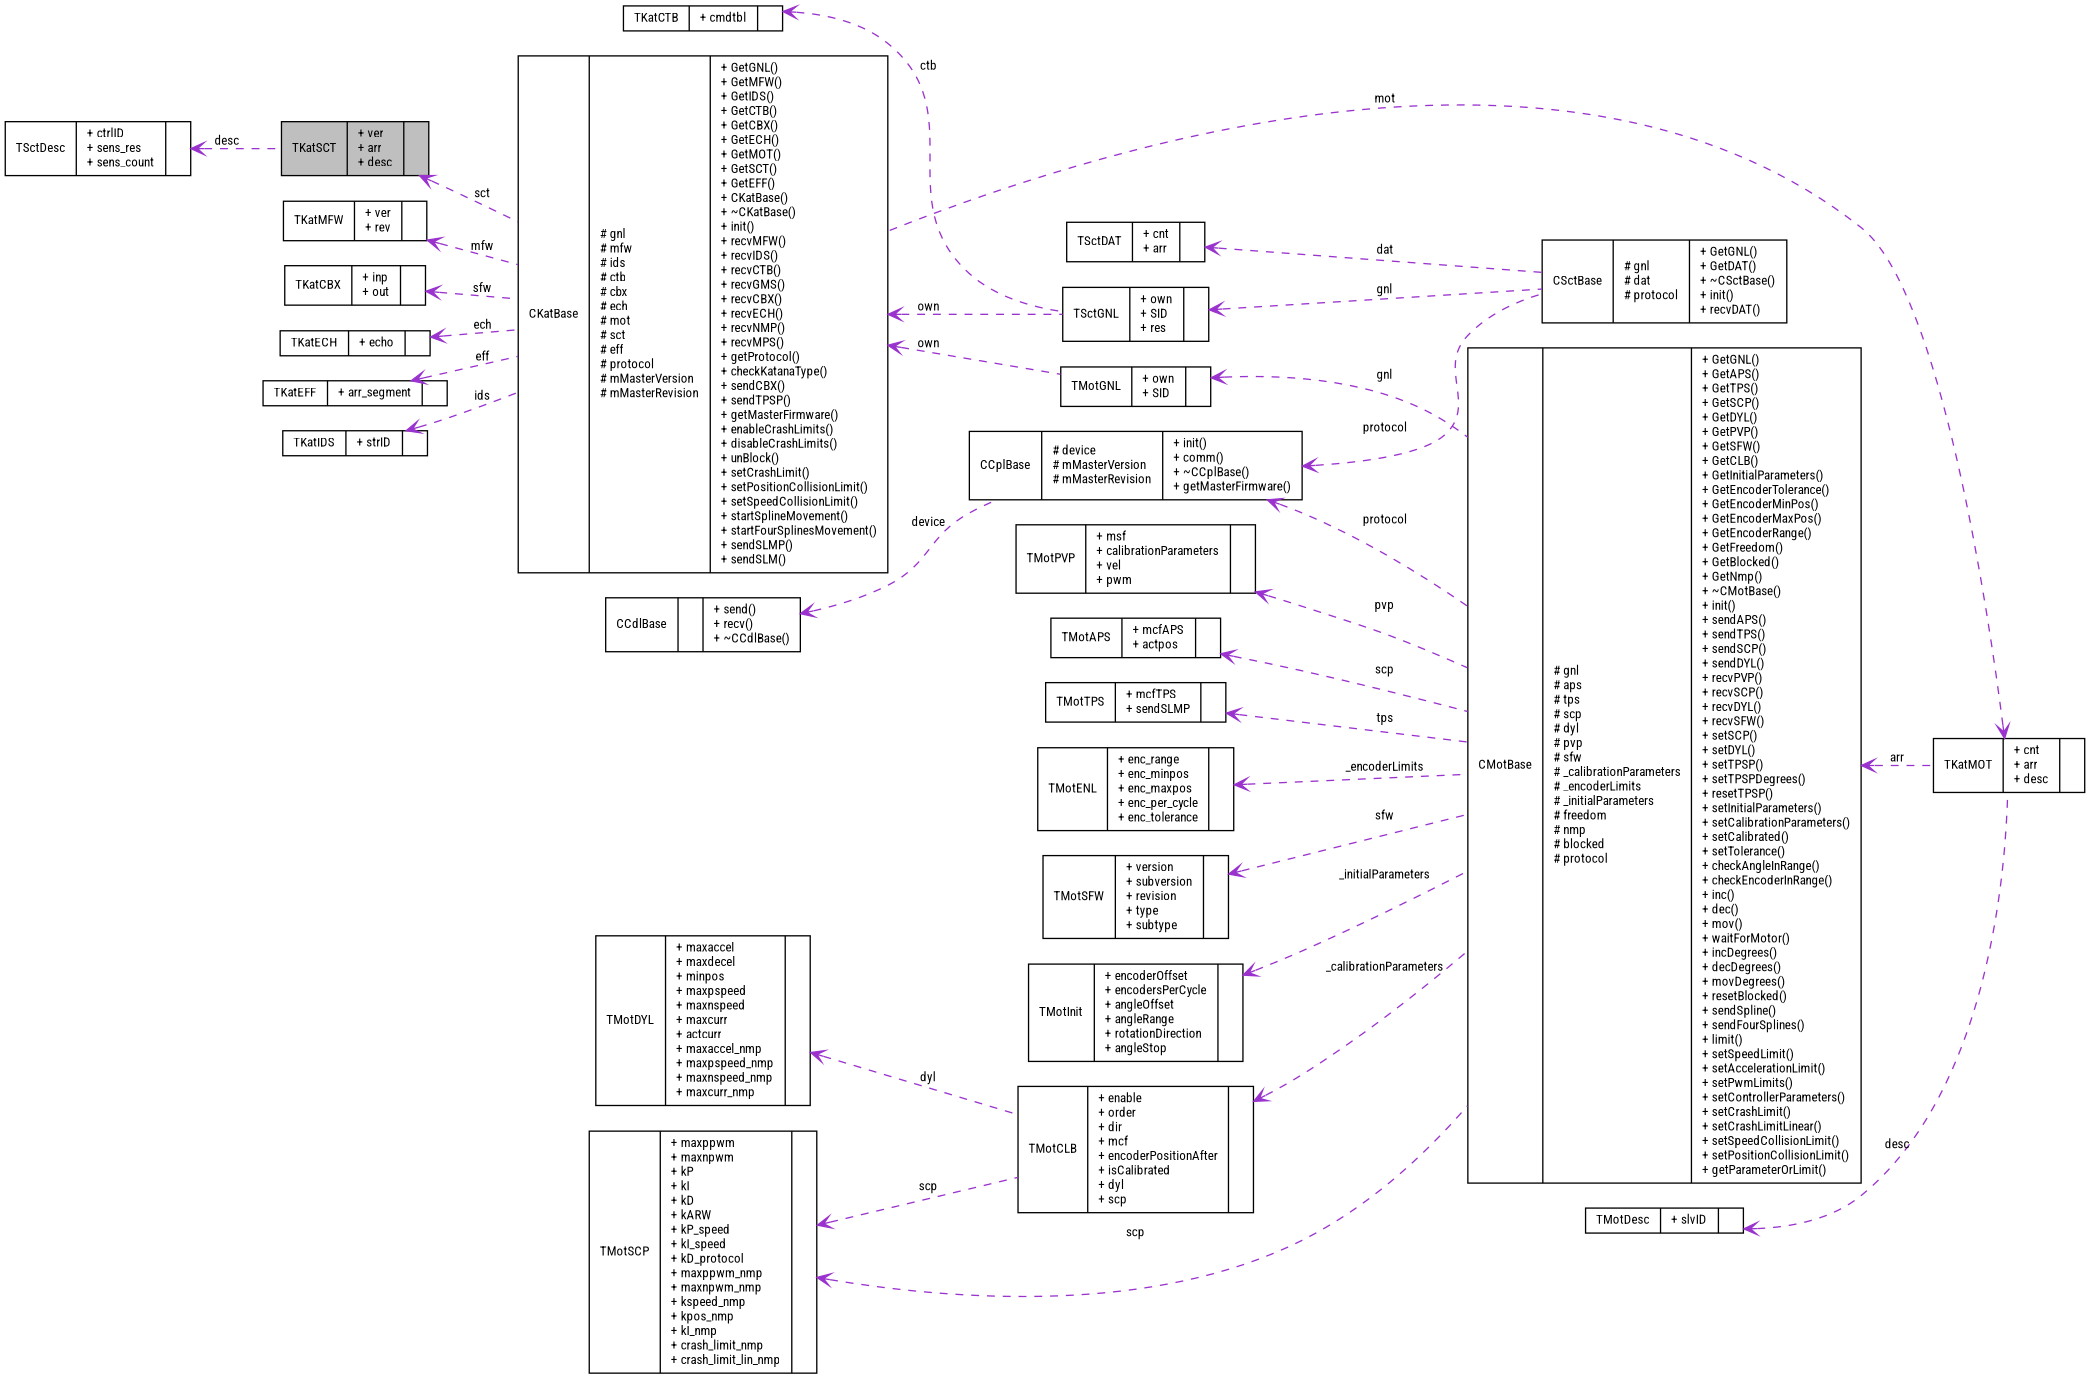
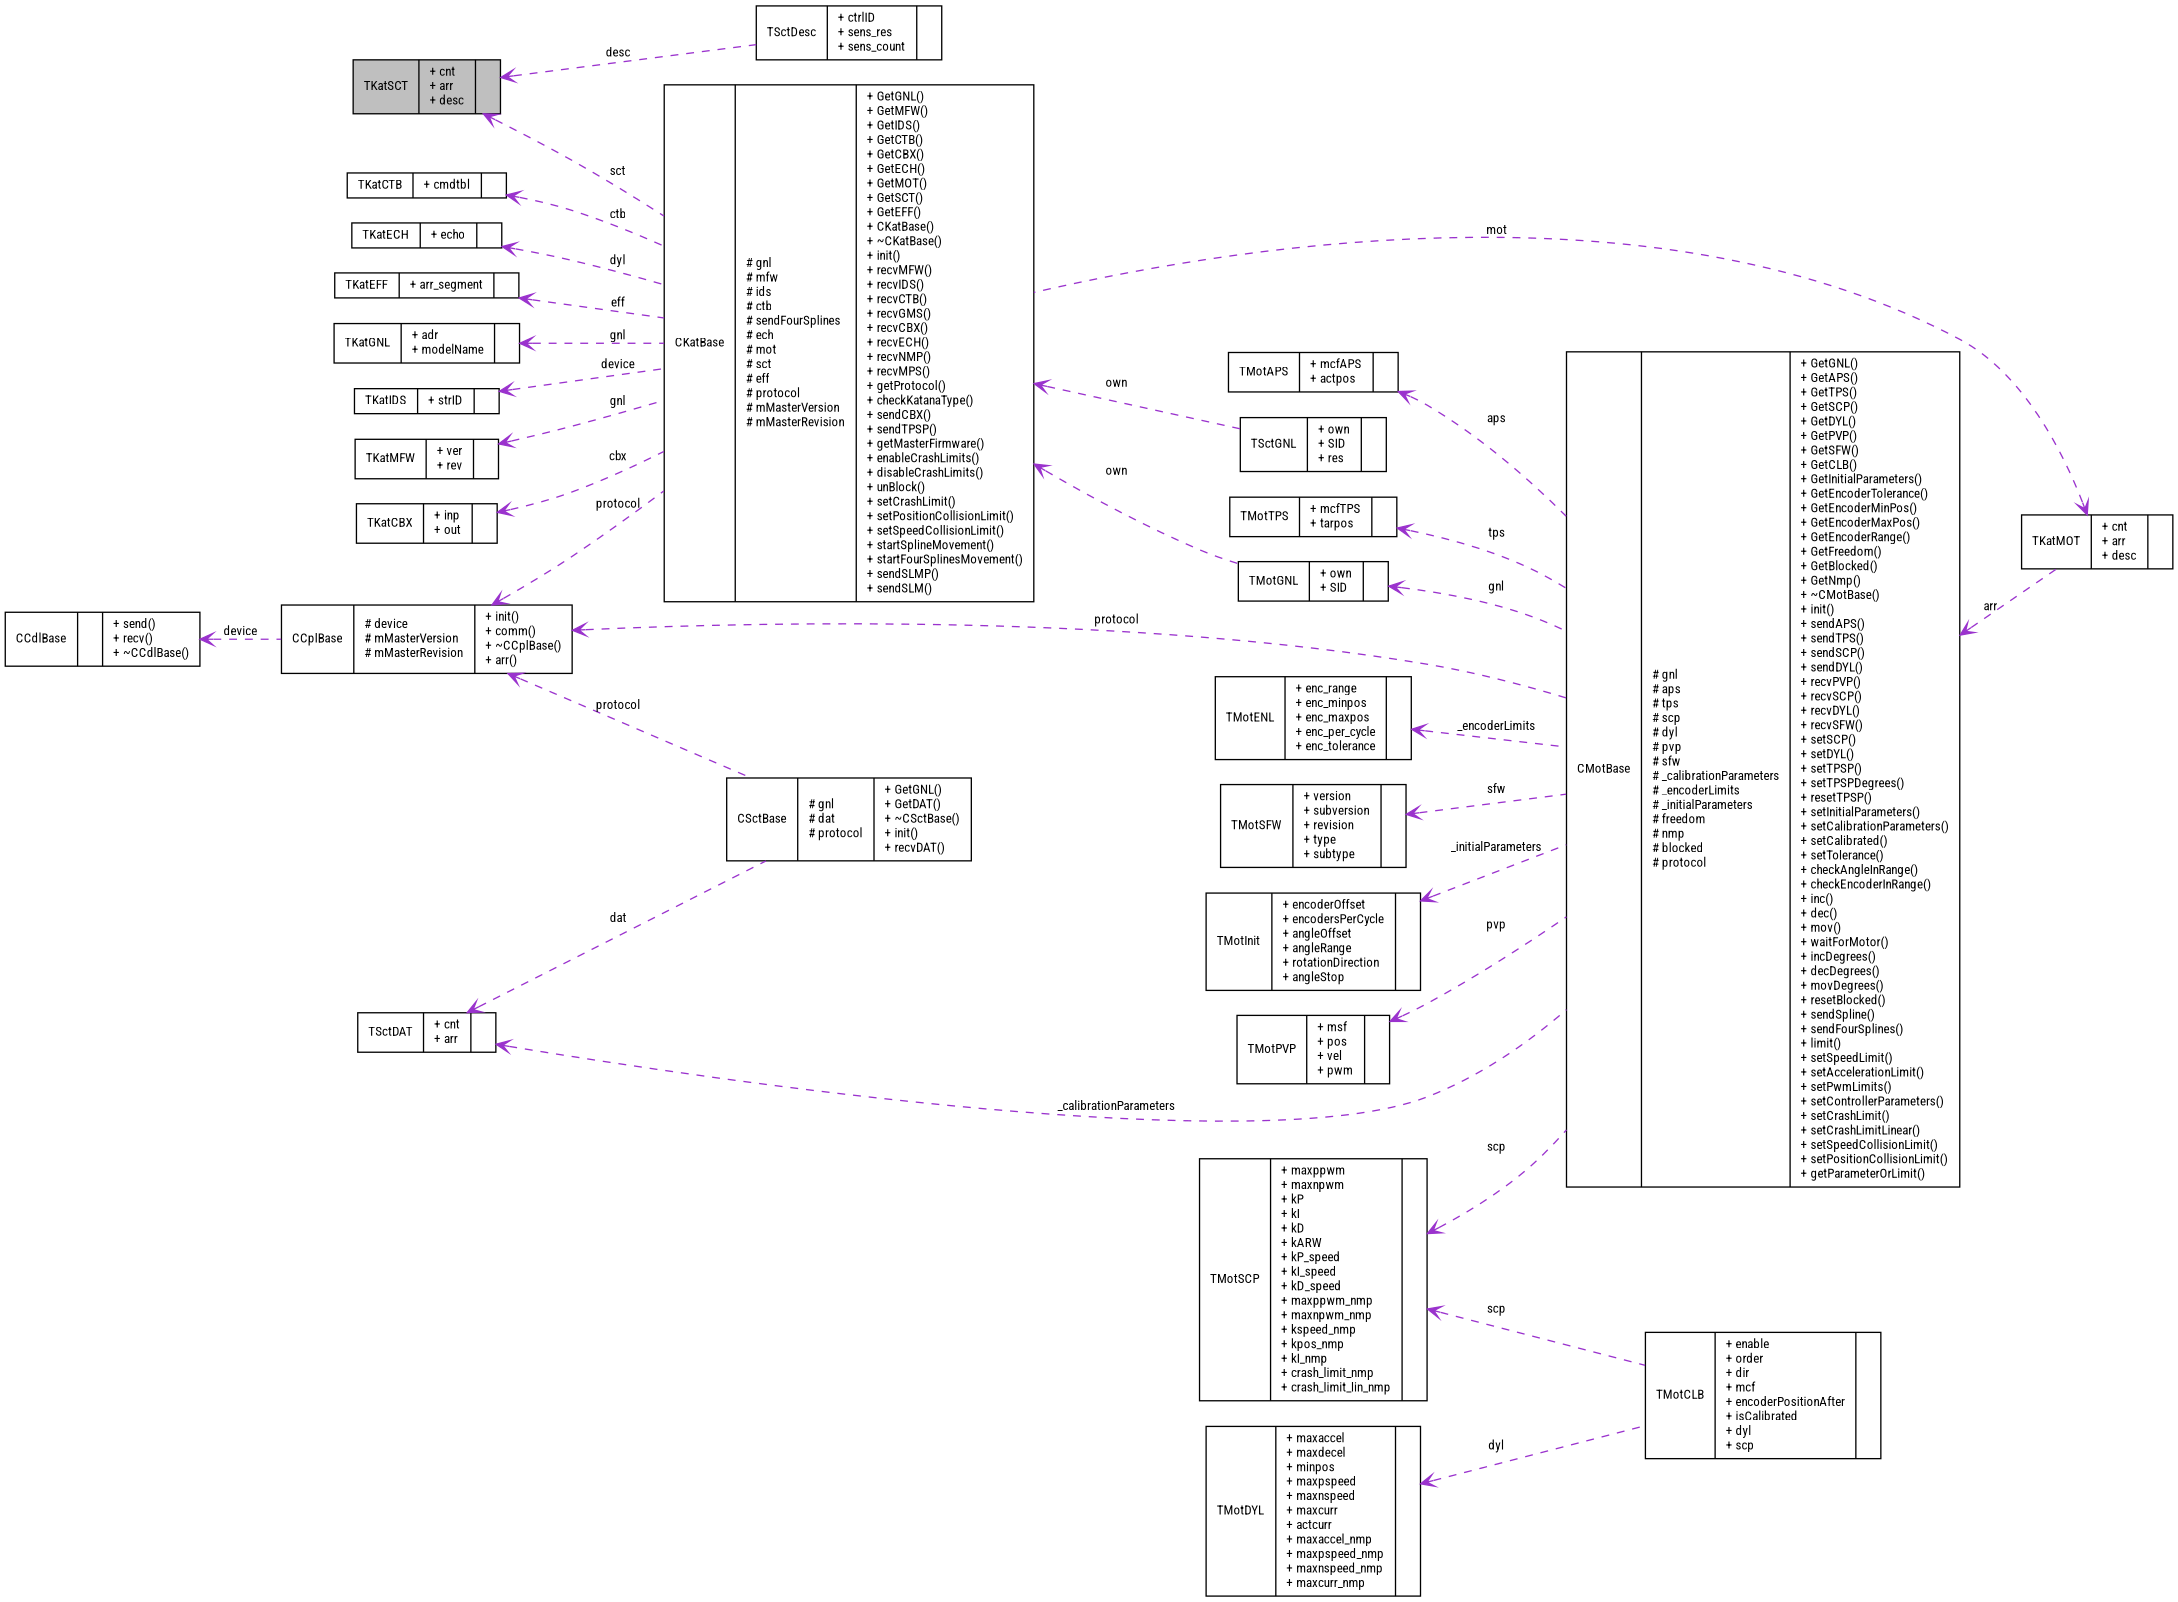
(371, 134) -> (443, 72)
(243, 149) -> (635, 60)
(930, 160) -> (593, 218)
(483, 247) -> (618, 402)
(483, 289) -> (618, 457)
(614, 292) -> (794, 321)
(1382, 299) -> none
(483, 326) -> (618, 261)
none -> (427, 343)
(483, 397) -> (618, 365)
(1232, 487) -> (502, 660)
none -> (585, 547)
(1158, 551) -> (1332, 1042)
(1385, 670) -> (1497, 419)
(1158, 709) -> (1332, 523)
(1370, 1028) -> (1050, 1113)
(1664, 1221) -> none
(708, 1259) -> (1311, 1286)
